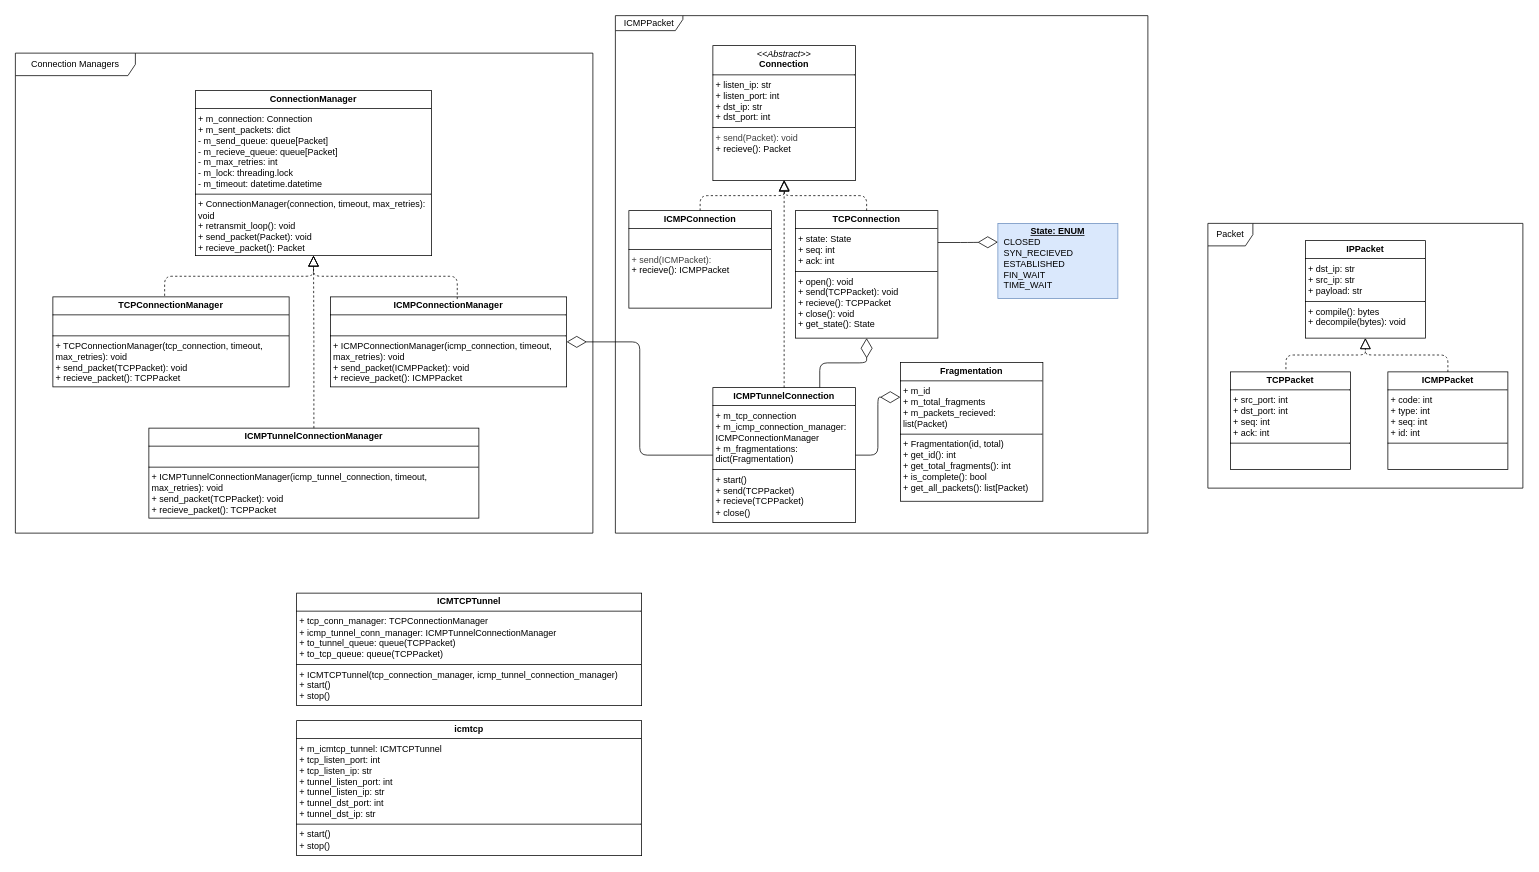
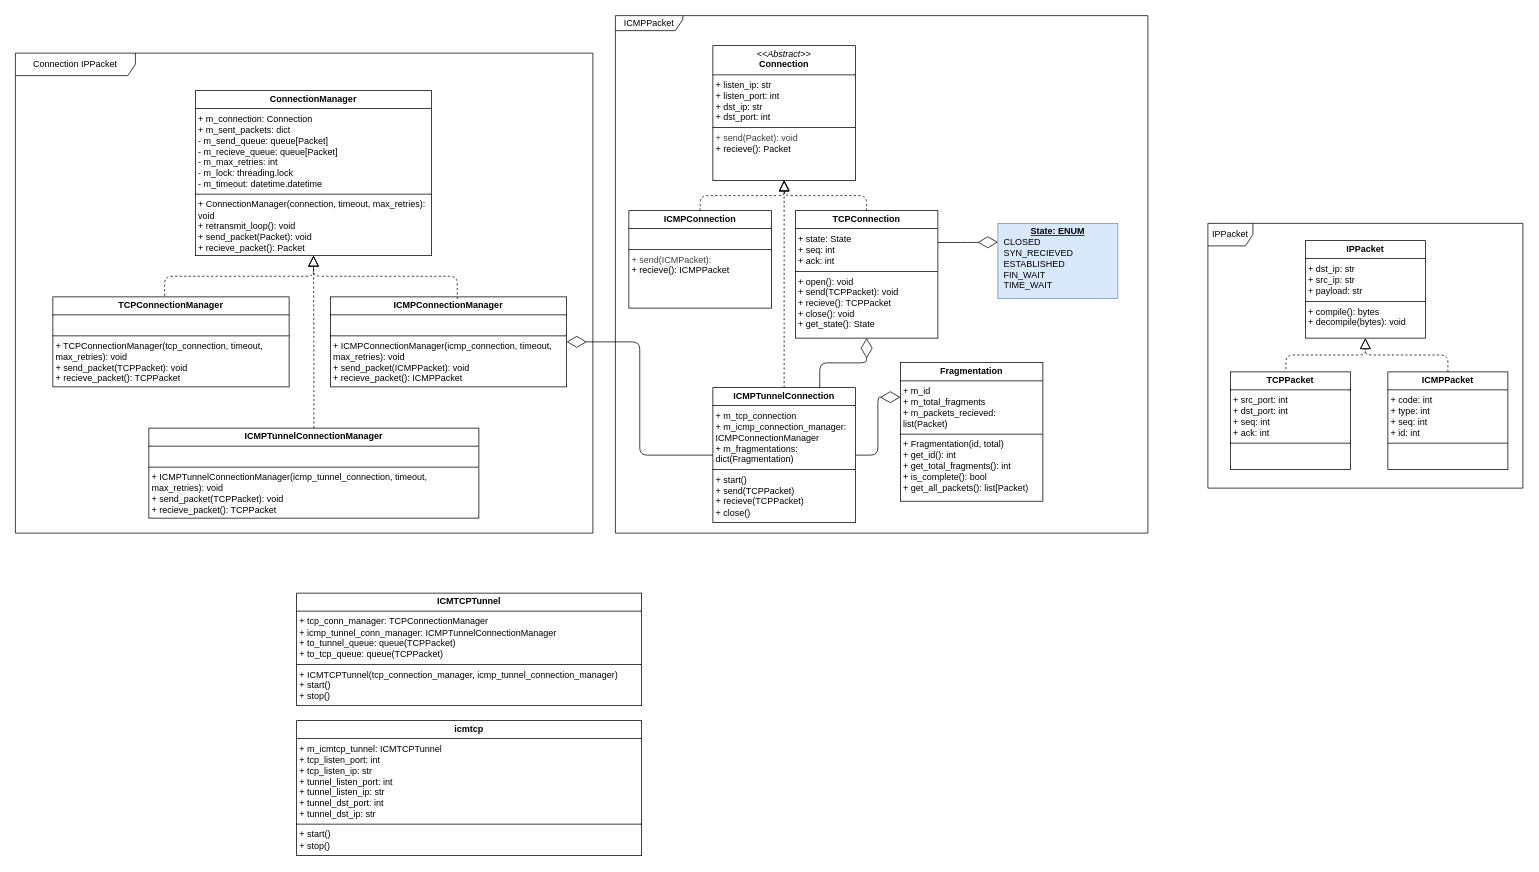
(75, 64) -> (75, 64)
(1230, 234) -> (1230, 234)
